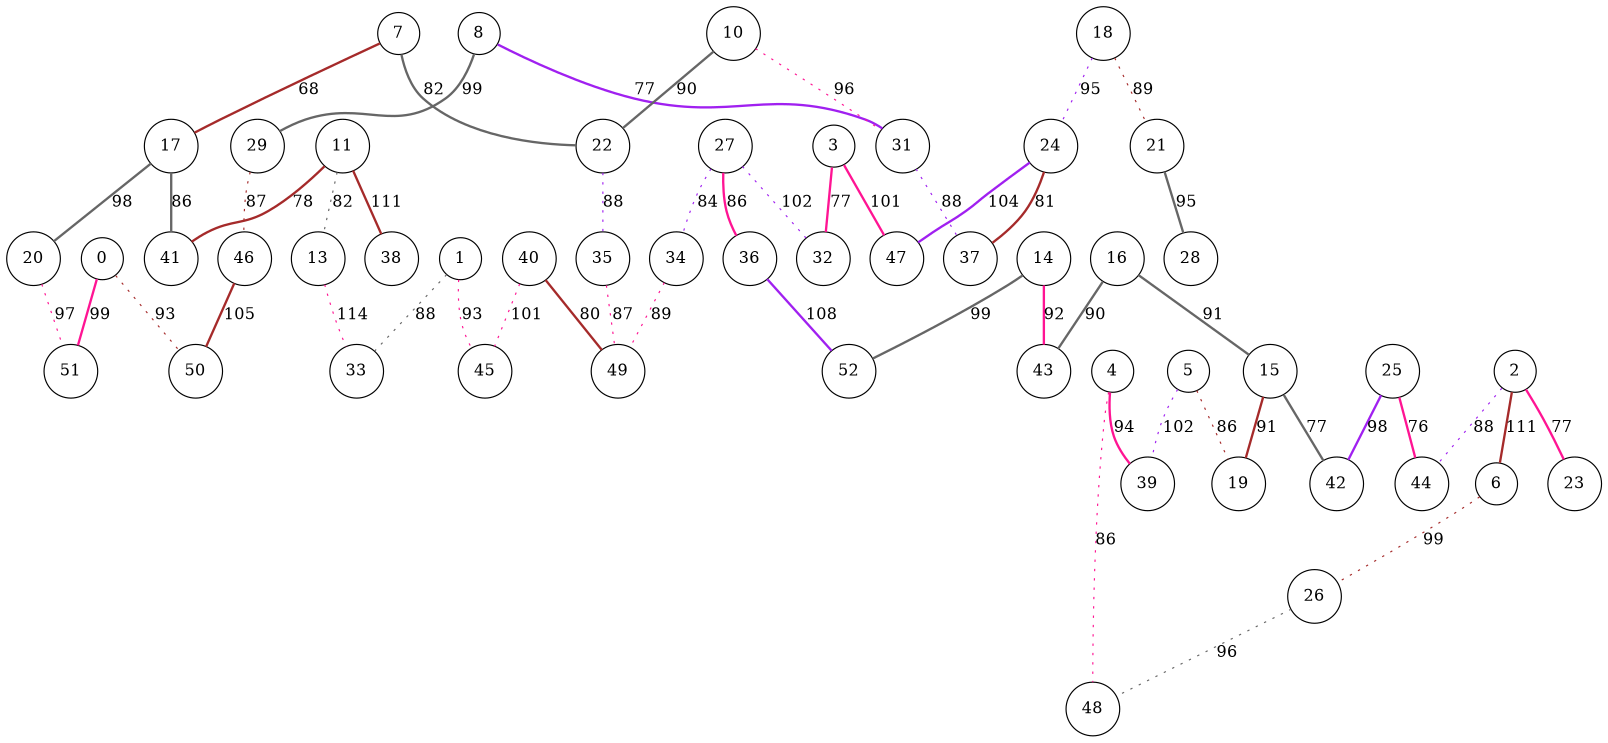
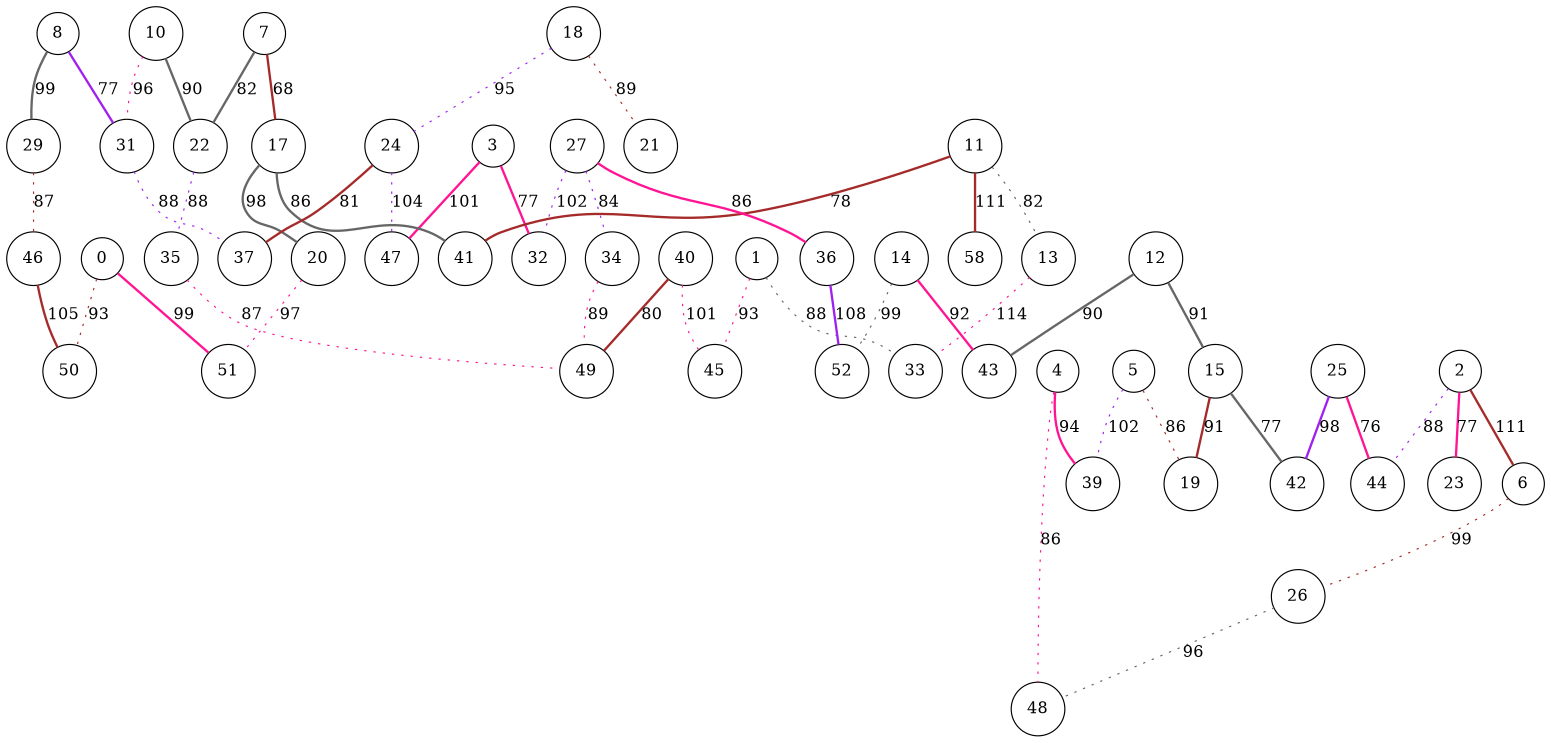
(975, 204) -> (392, 202)
(392, 259) -> (975, 259)
(1117, 259) -> (1156, 259)
(1191, 259) -> none
(949, 319) -> (876, 317)
